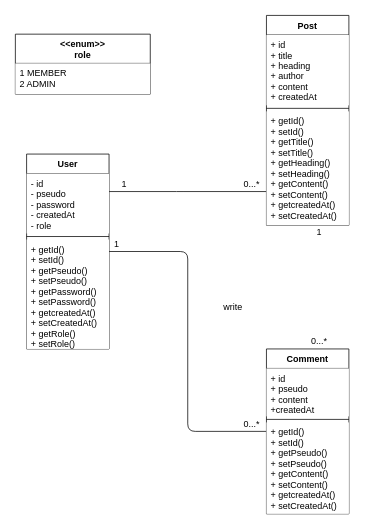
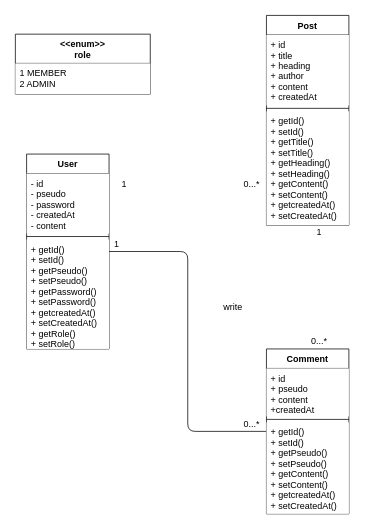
(38, 184) -> (38, 184)
(189, 192) -> none
